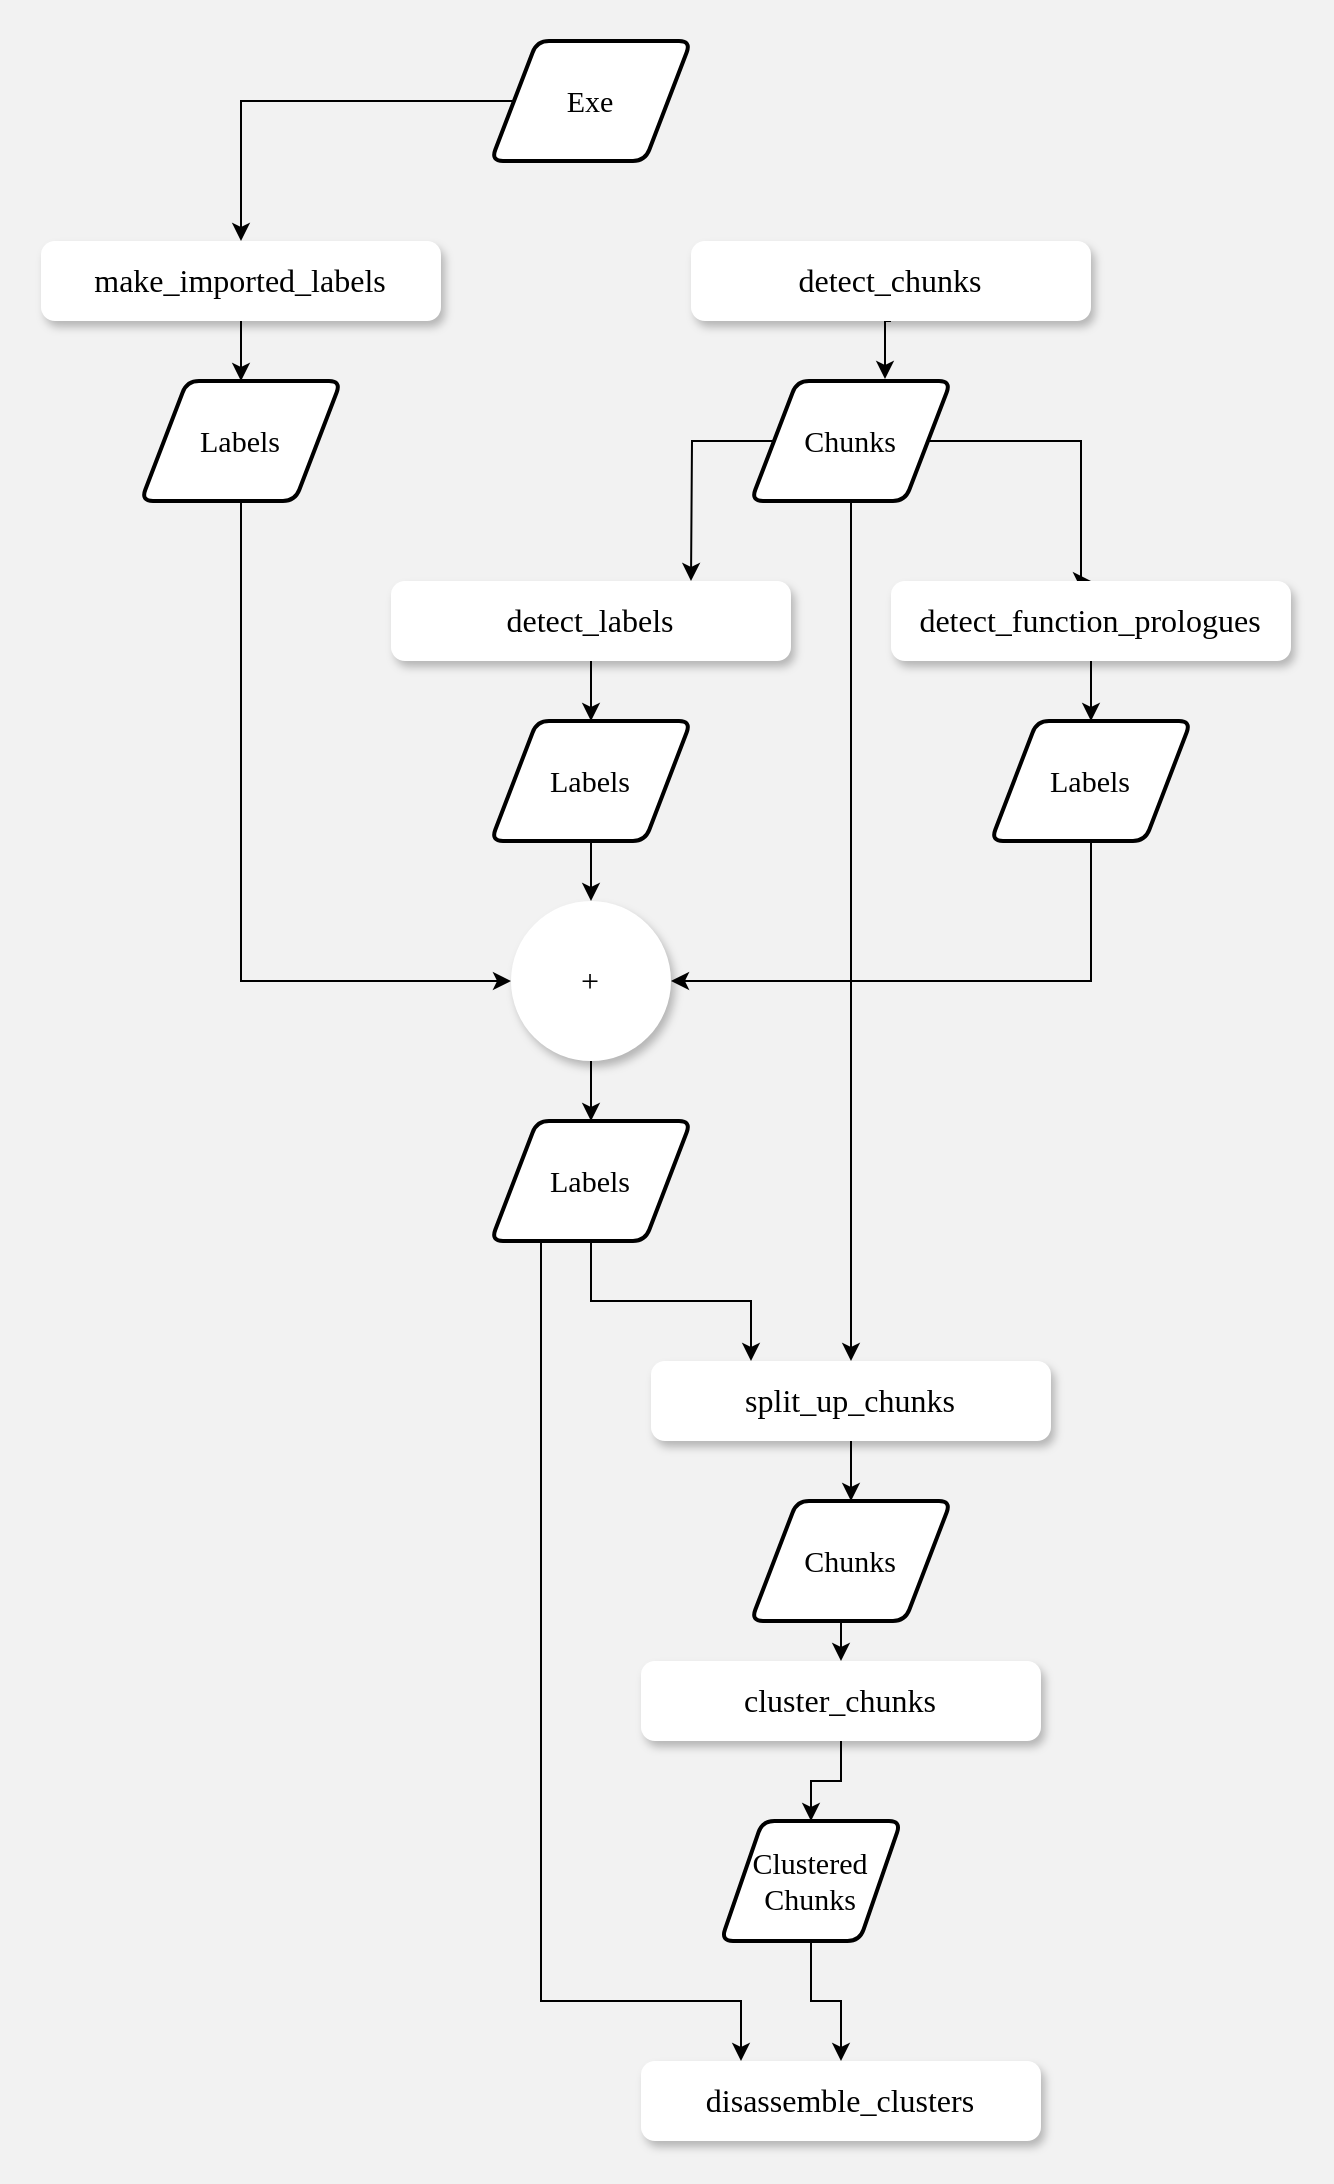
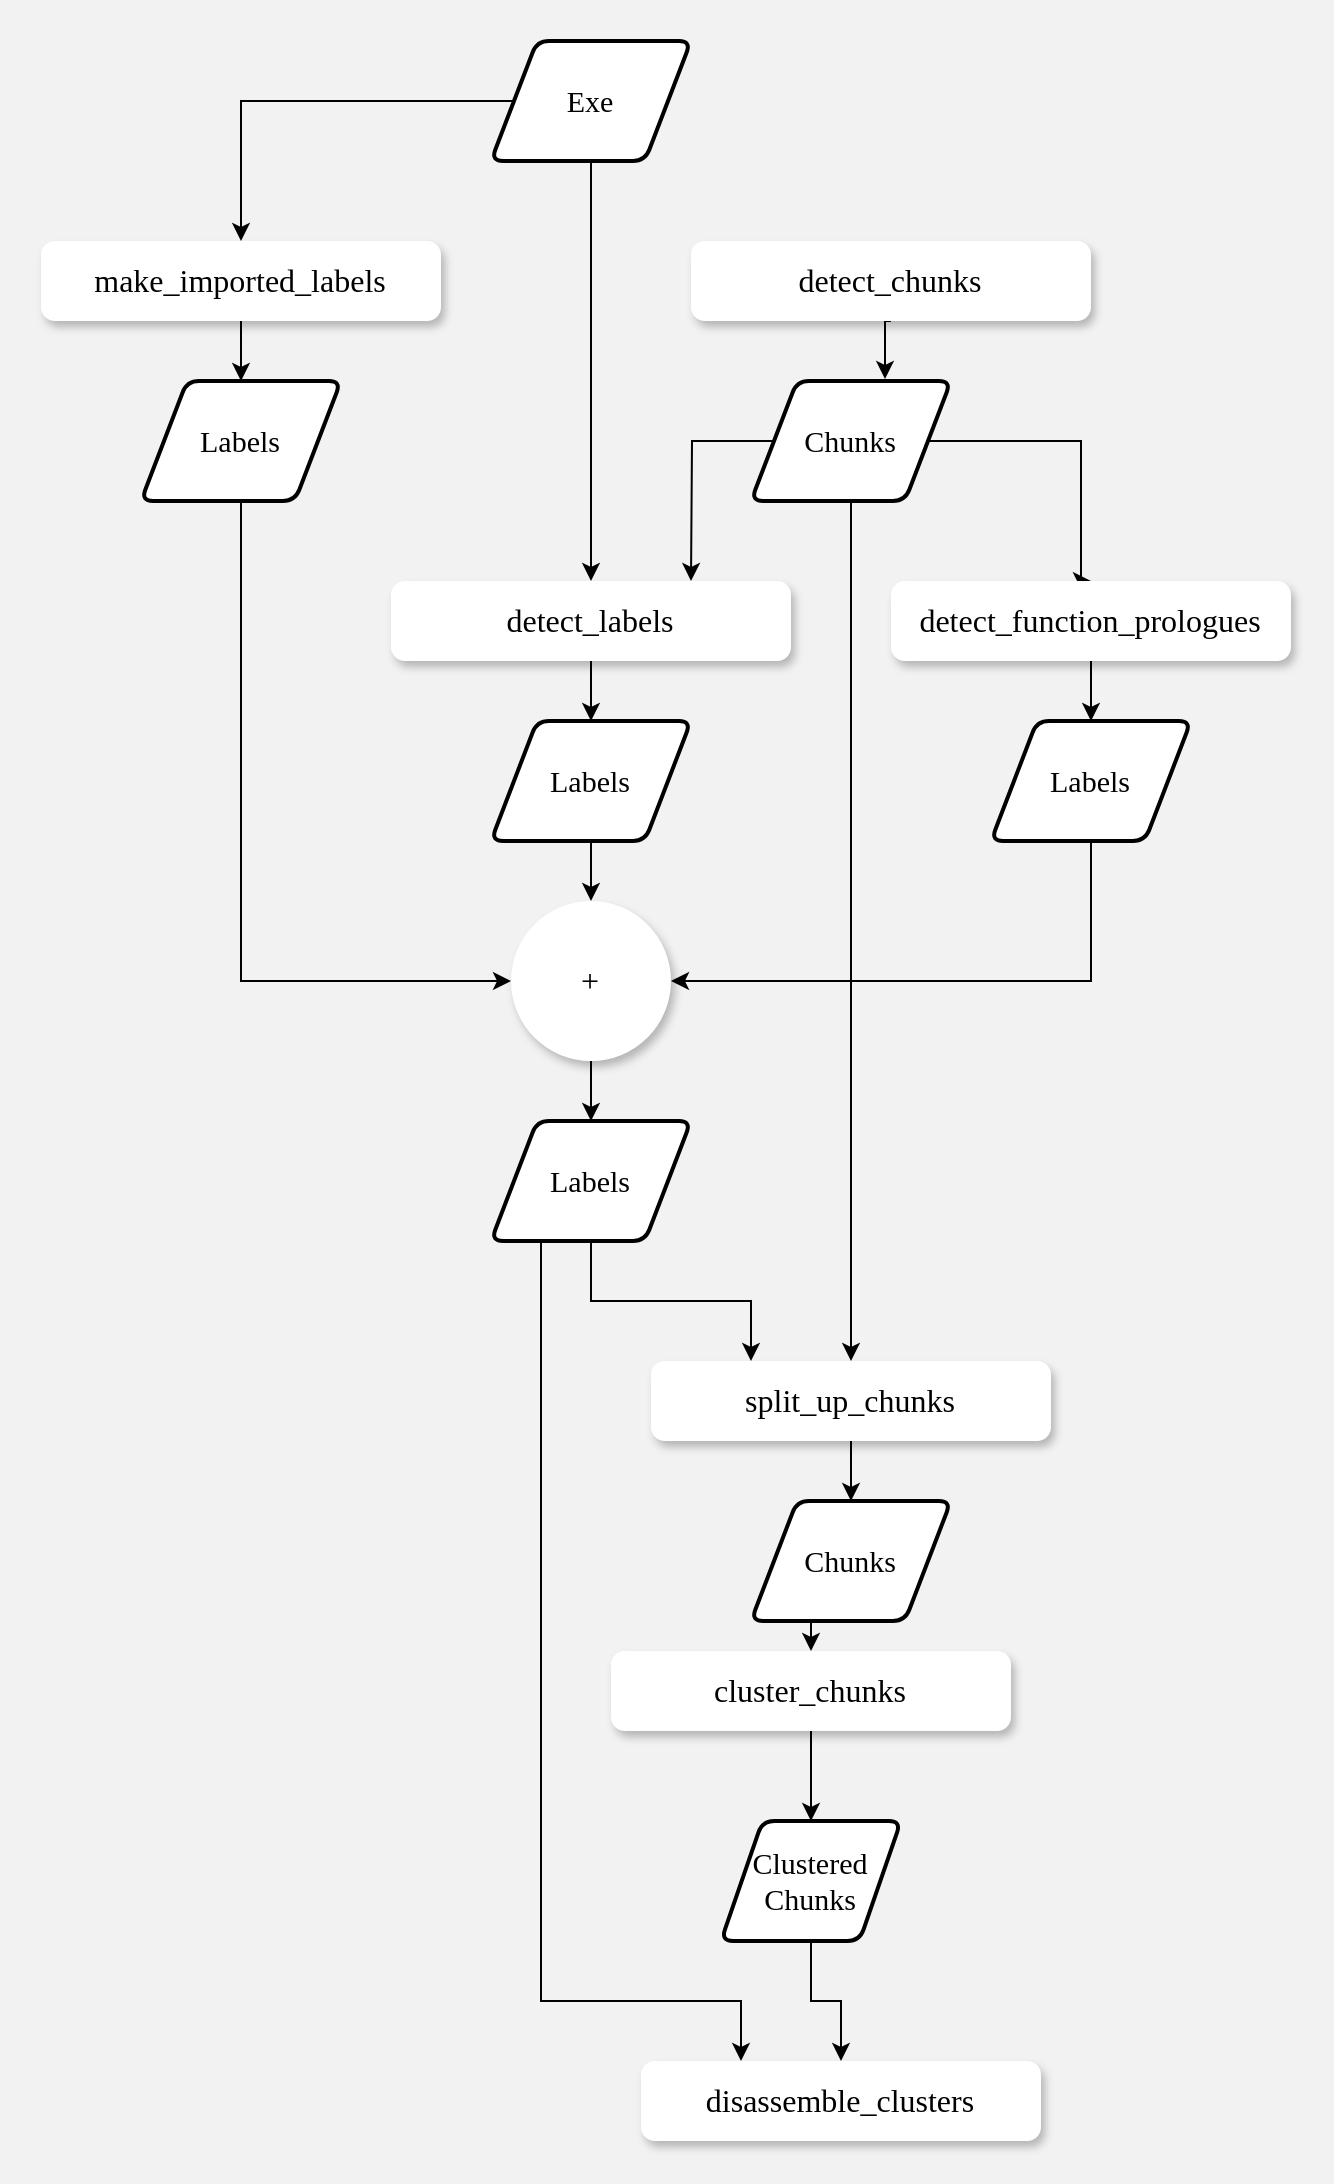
none -> (591, 364)
(841, 1701) -> (811, 1691)
